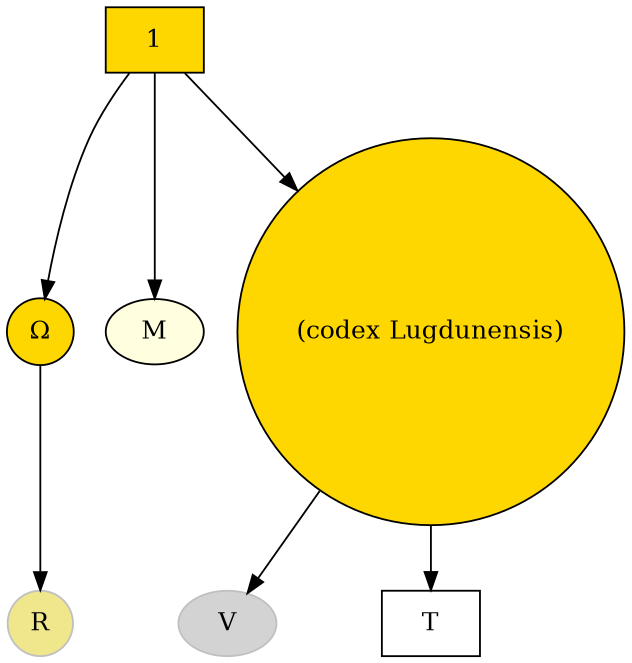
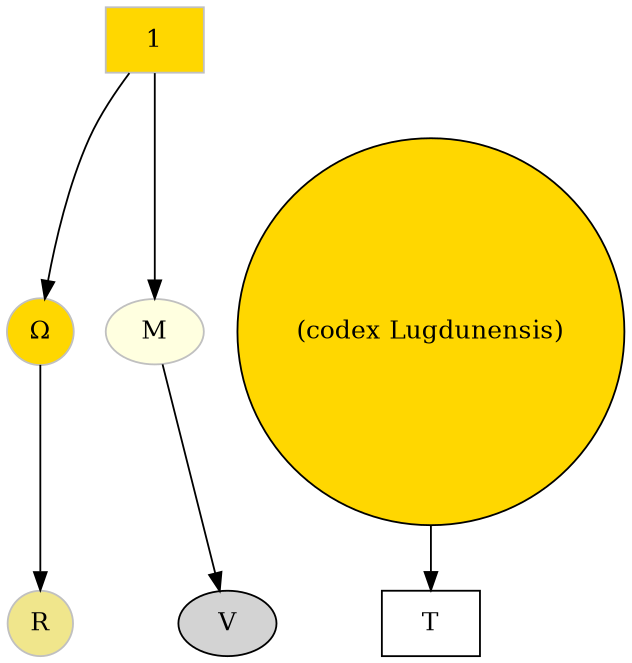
(155, 40) -> (155, 40)
(235, 125) -> none
(40, 332) -> (40, 332)
(155, 332) -> (155, 332)
(289, 535) -> (189, 469)
(227, 623) -> (227, 623)
